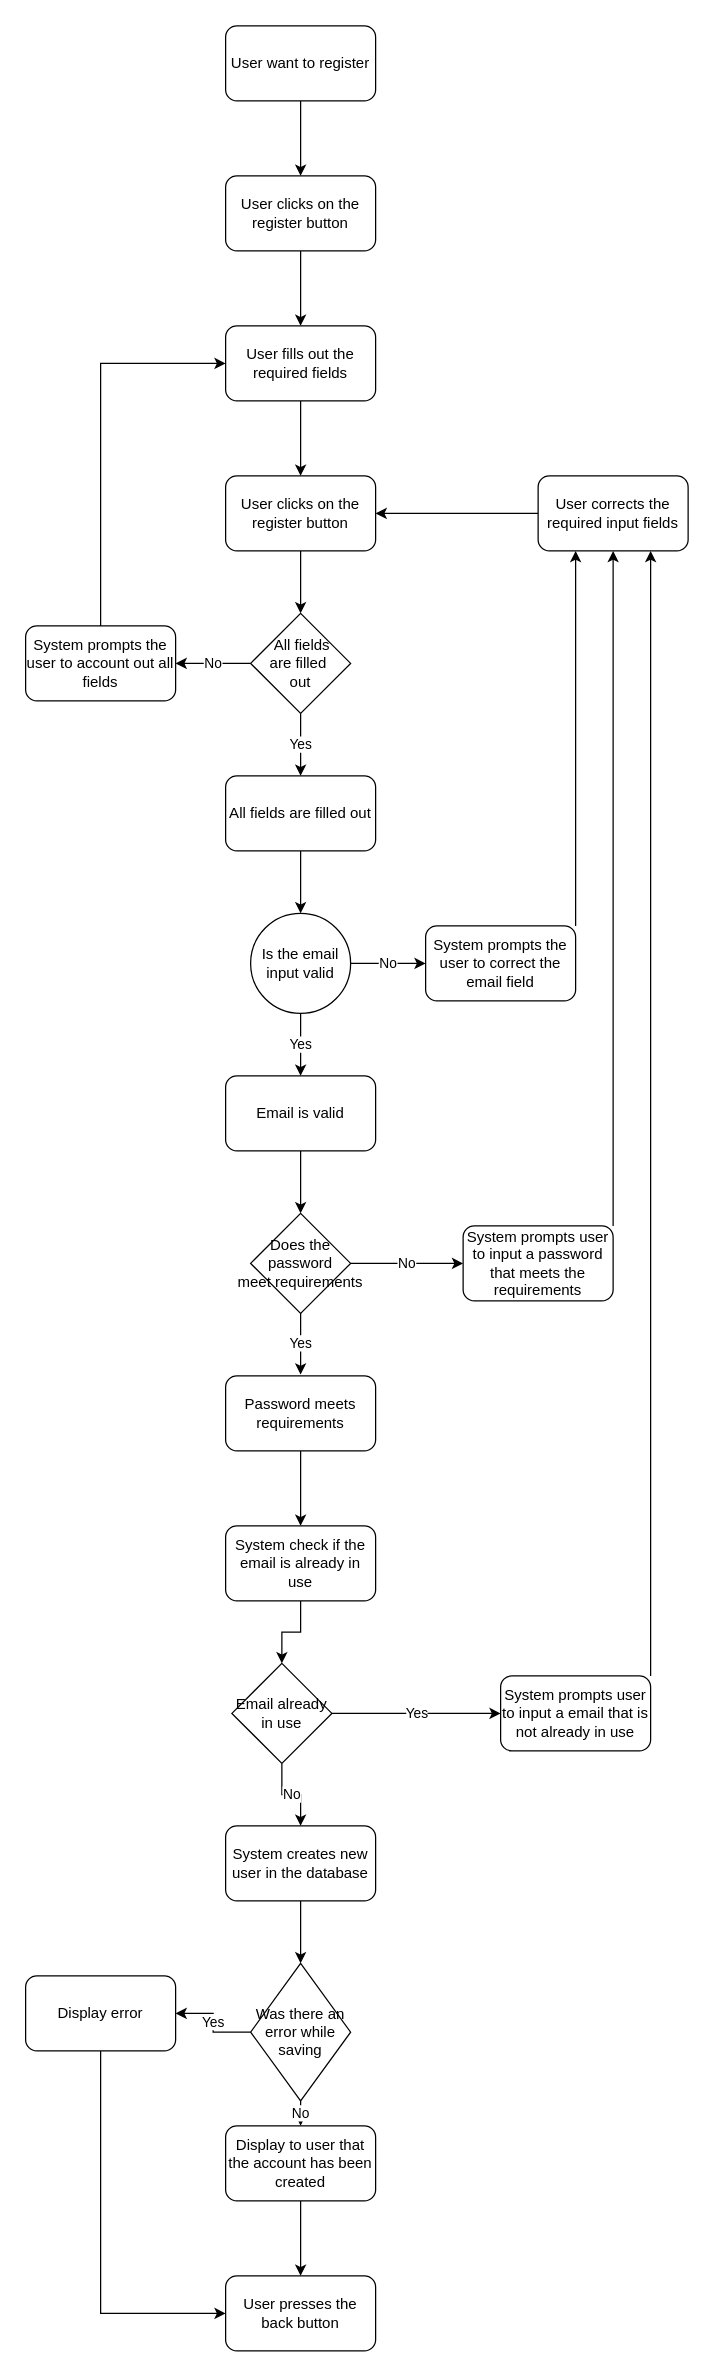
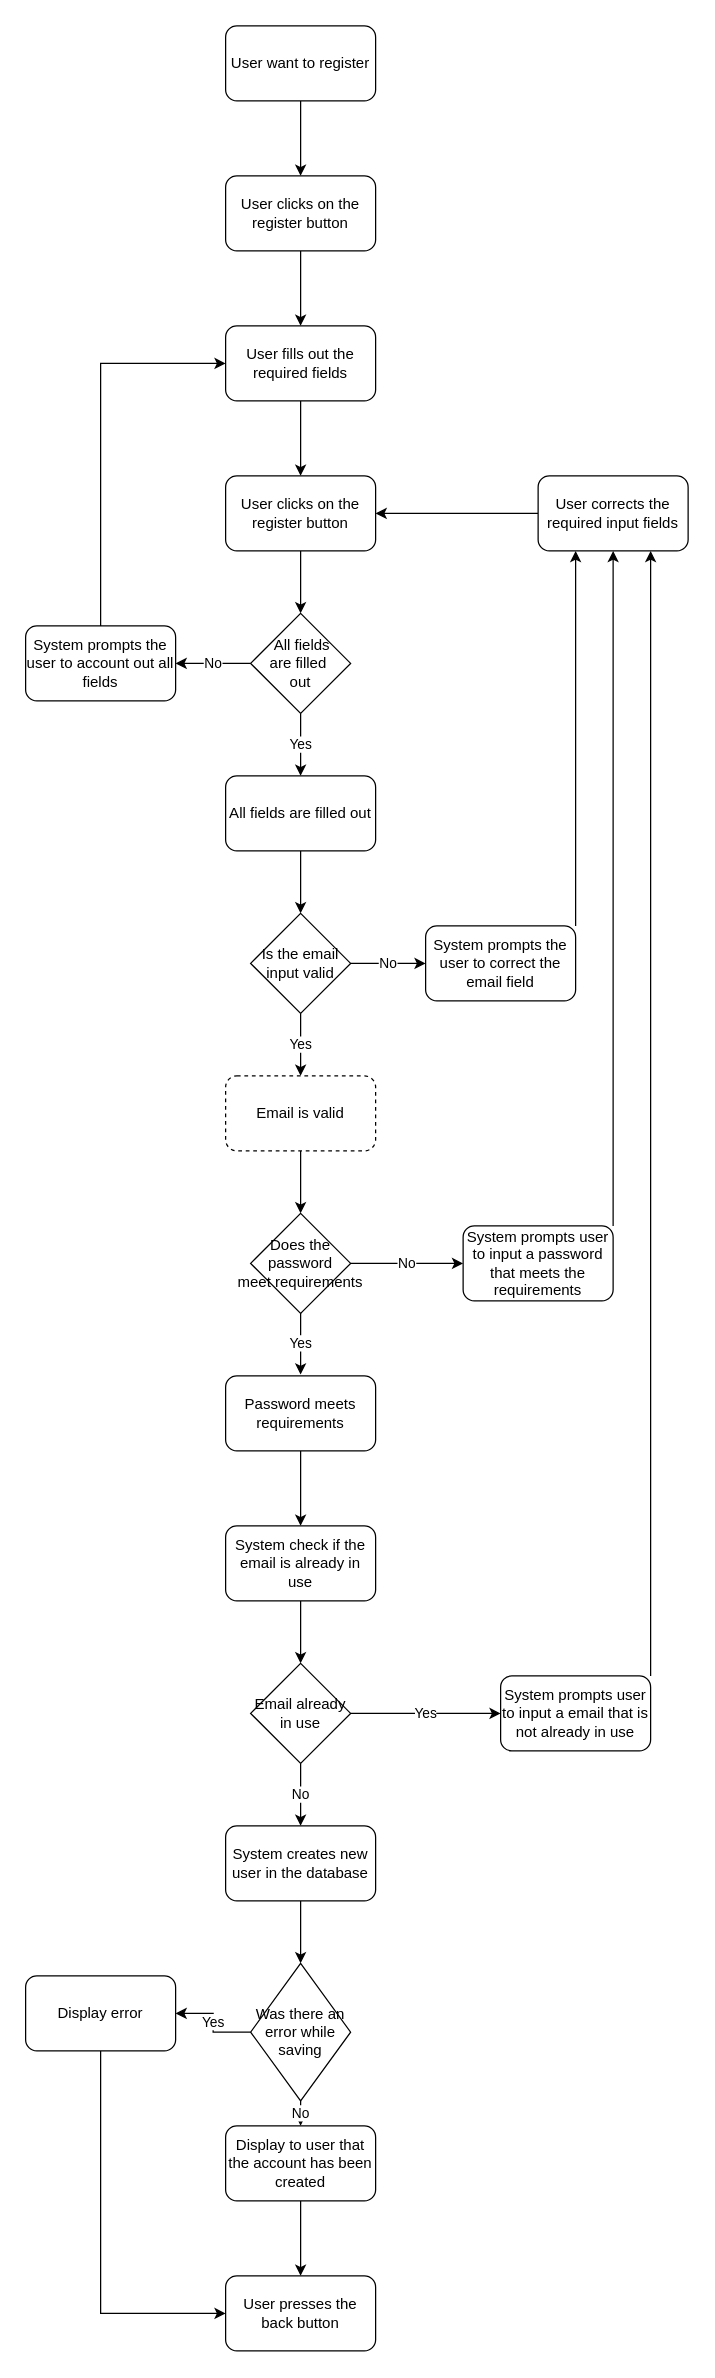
(301, 963) -> (301, 963)
(301, 1113) -> (301, 1113)
(282, 1713) -> (301, 1713)
